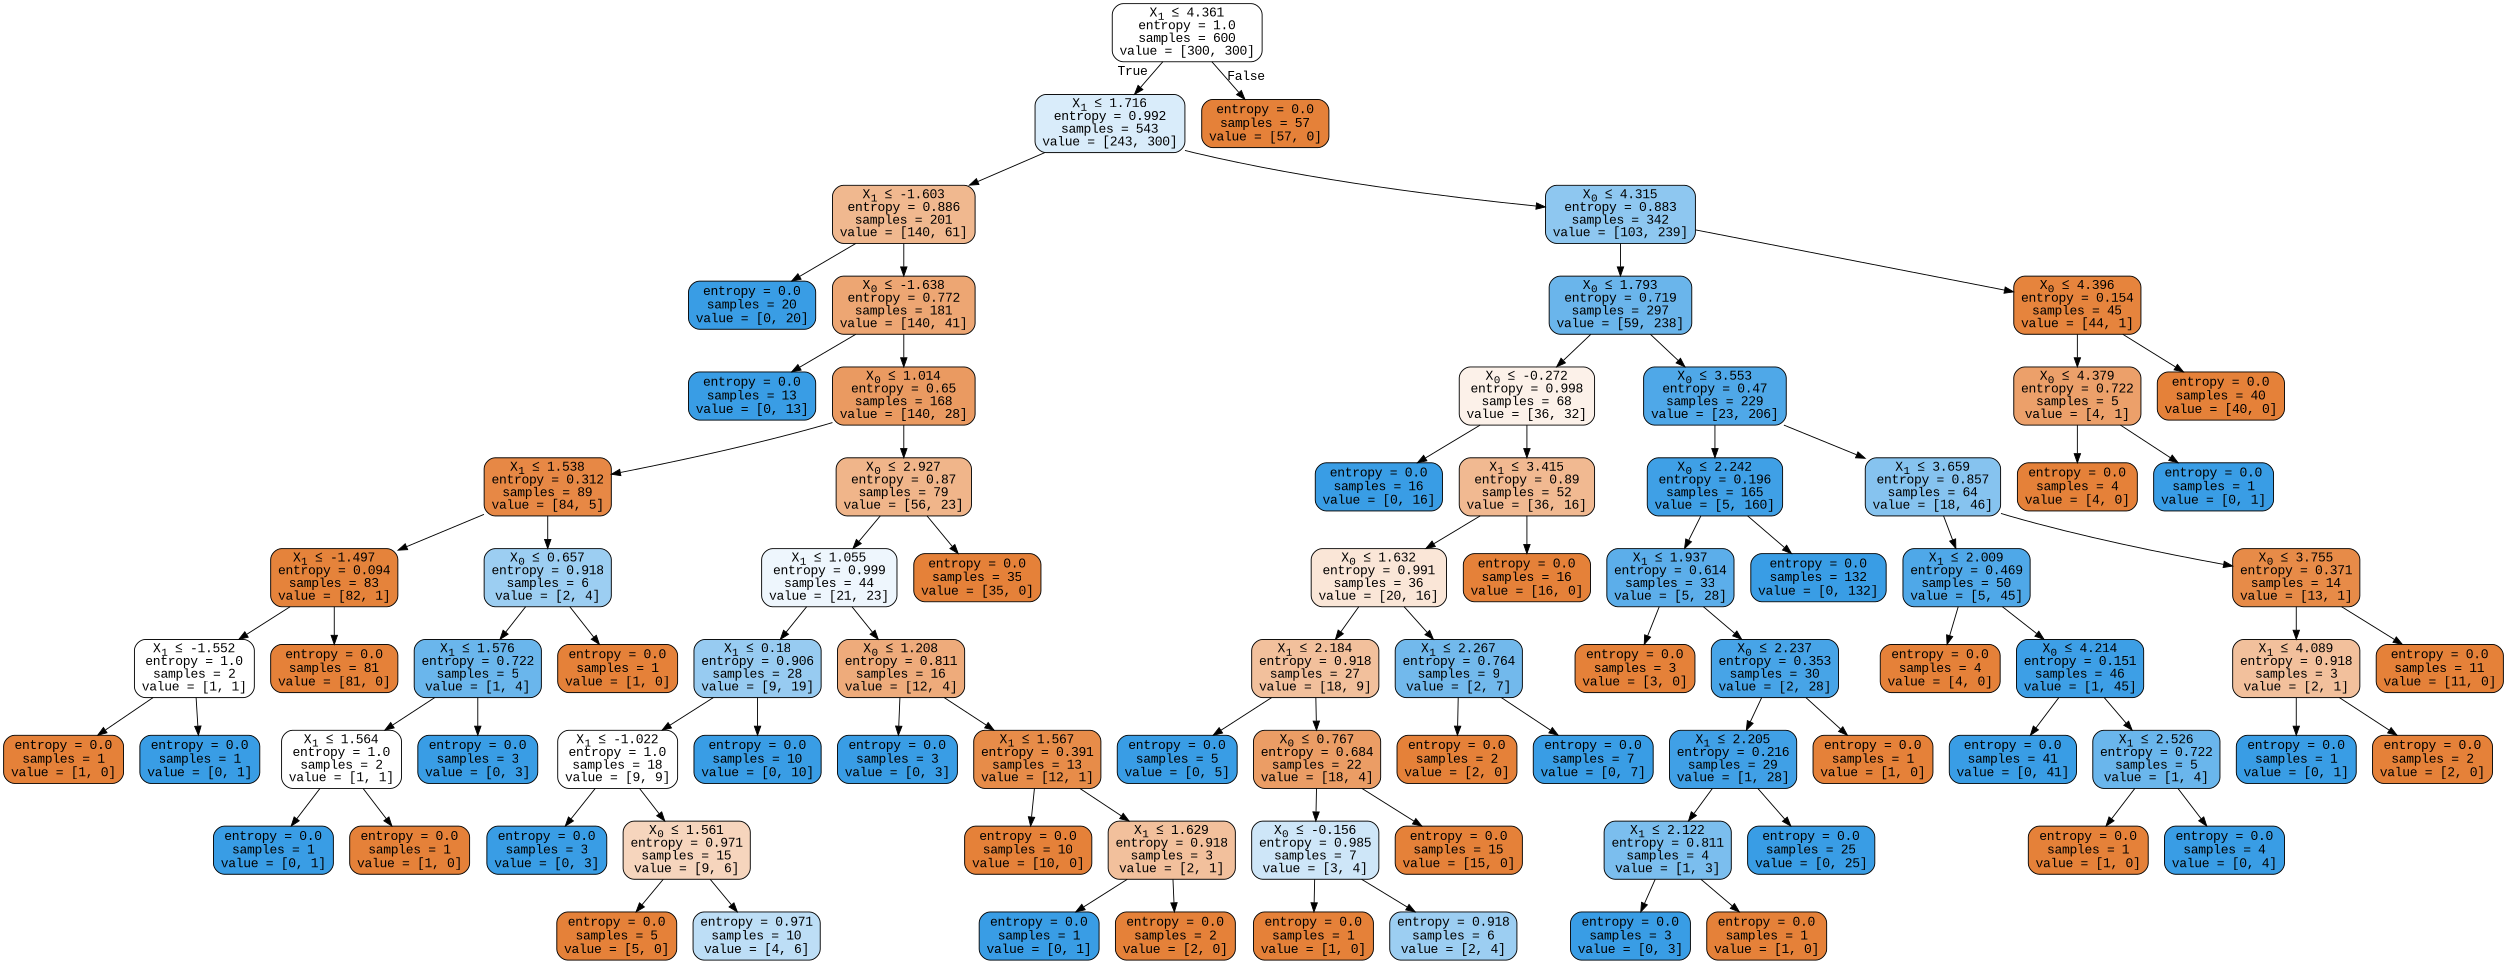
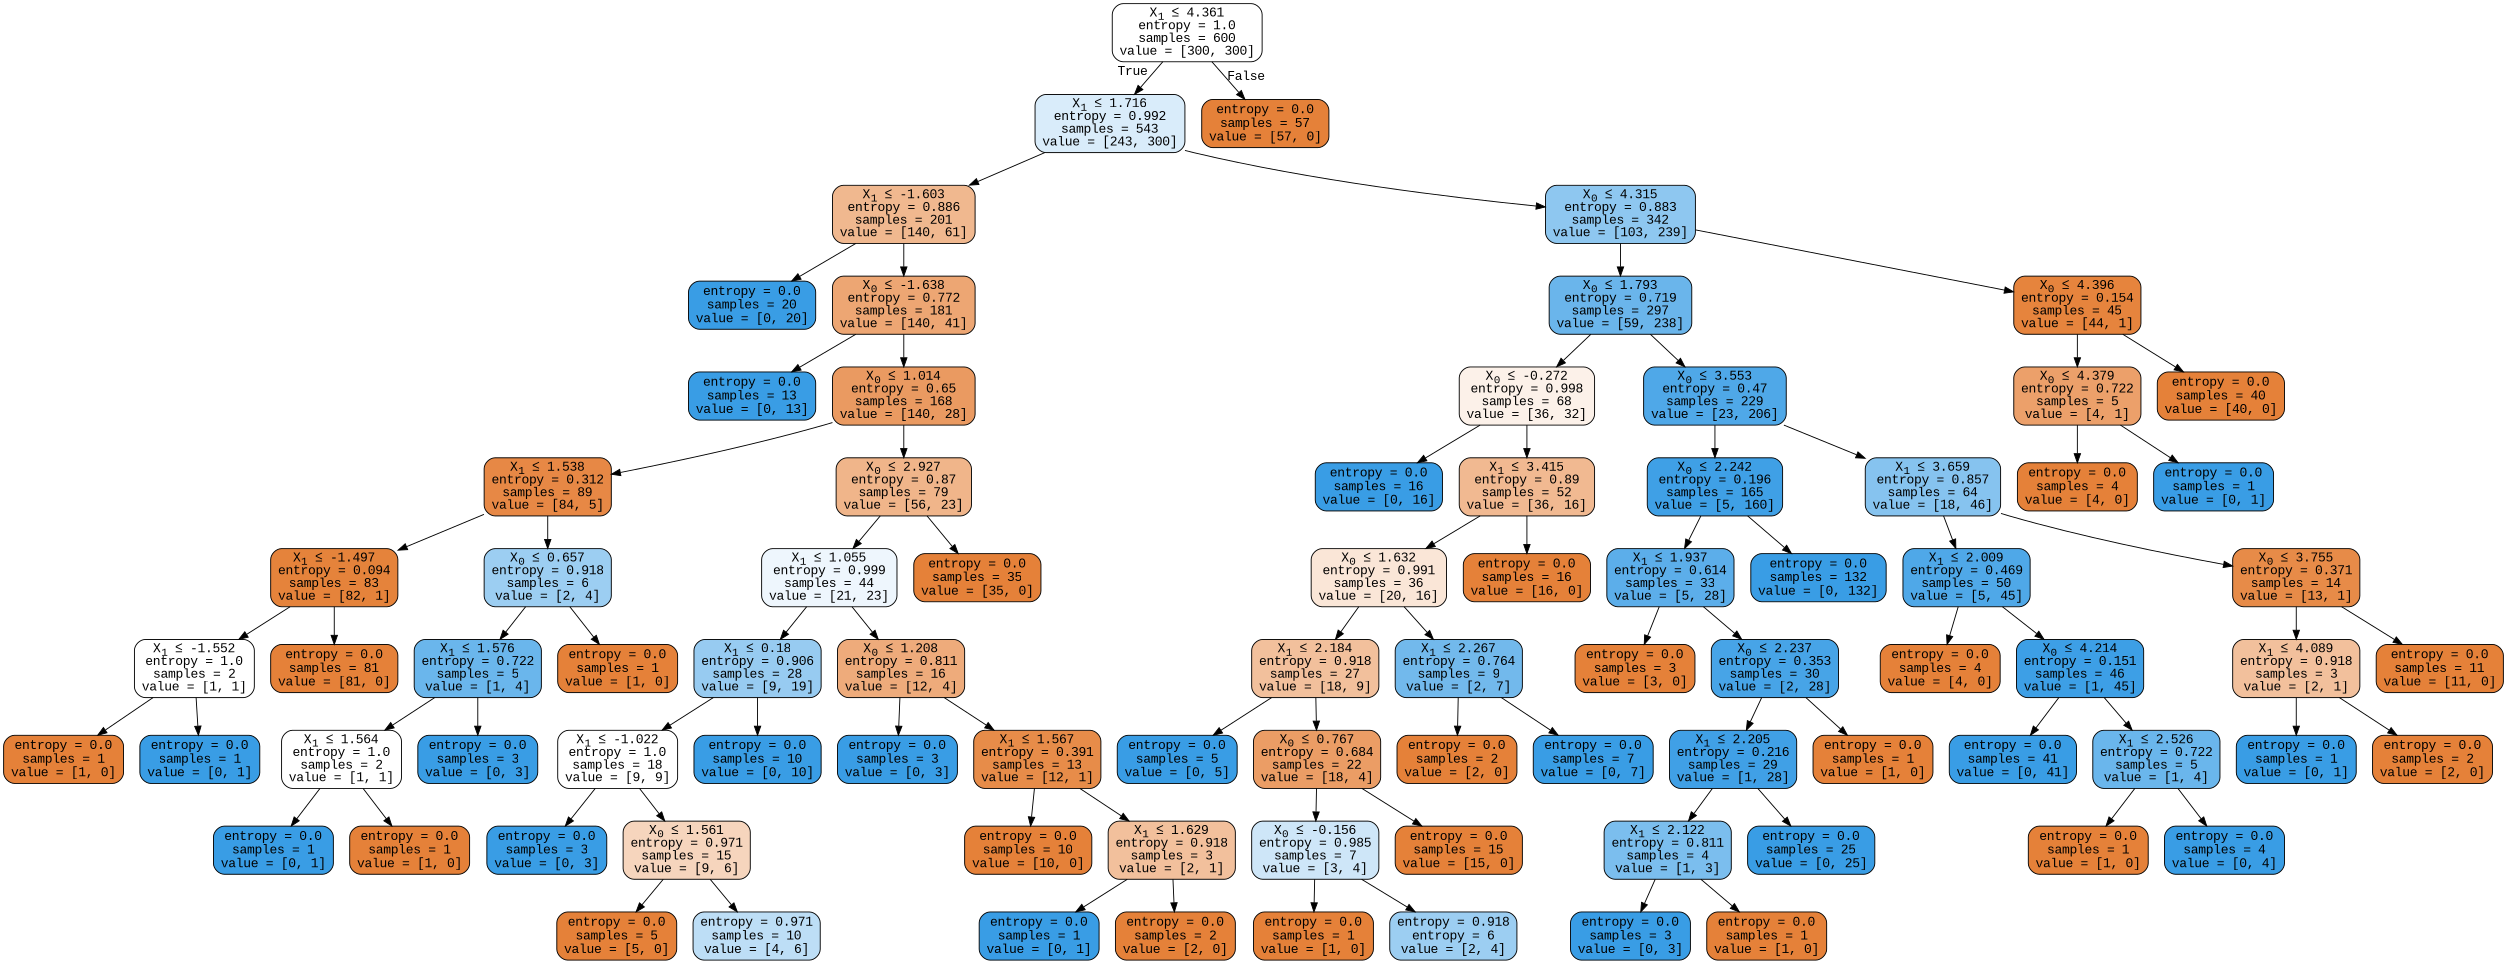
(1453, 936) -> (1453, 936)
